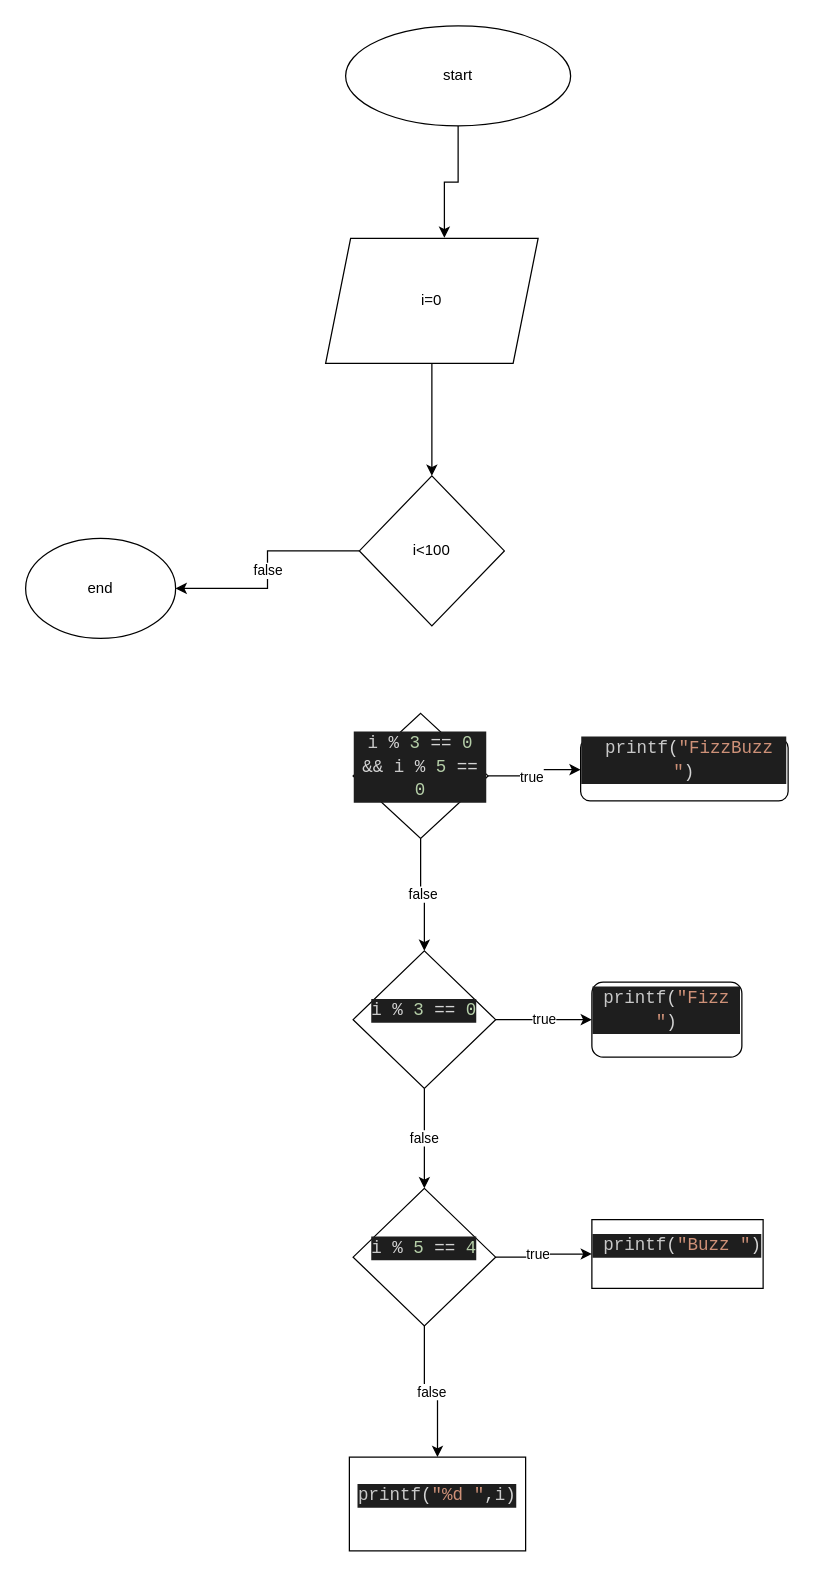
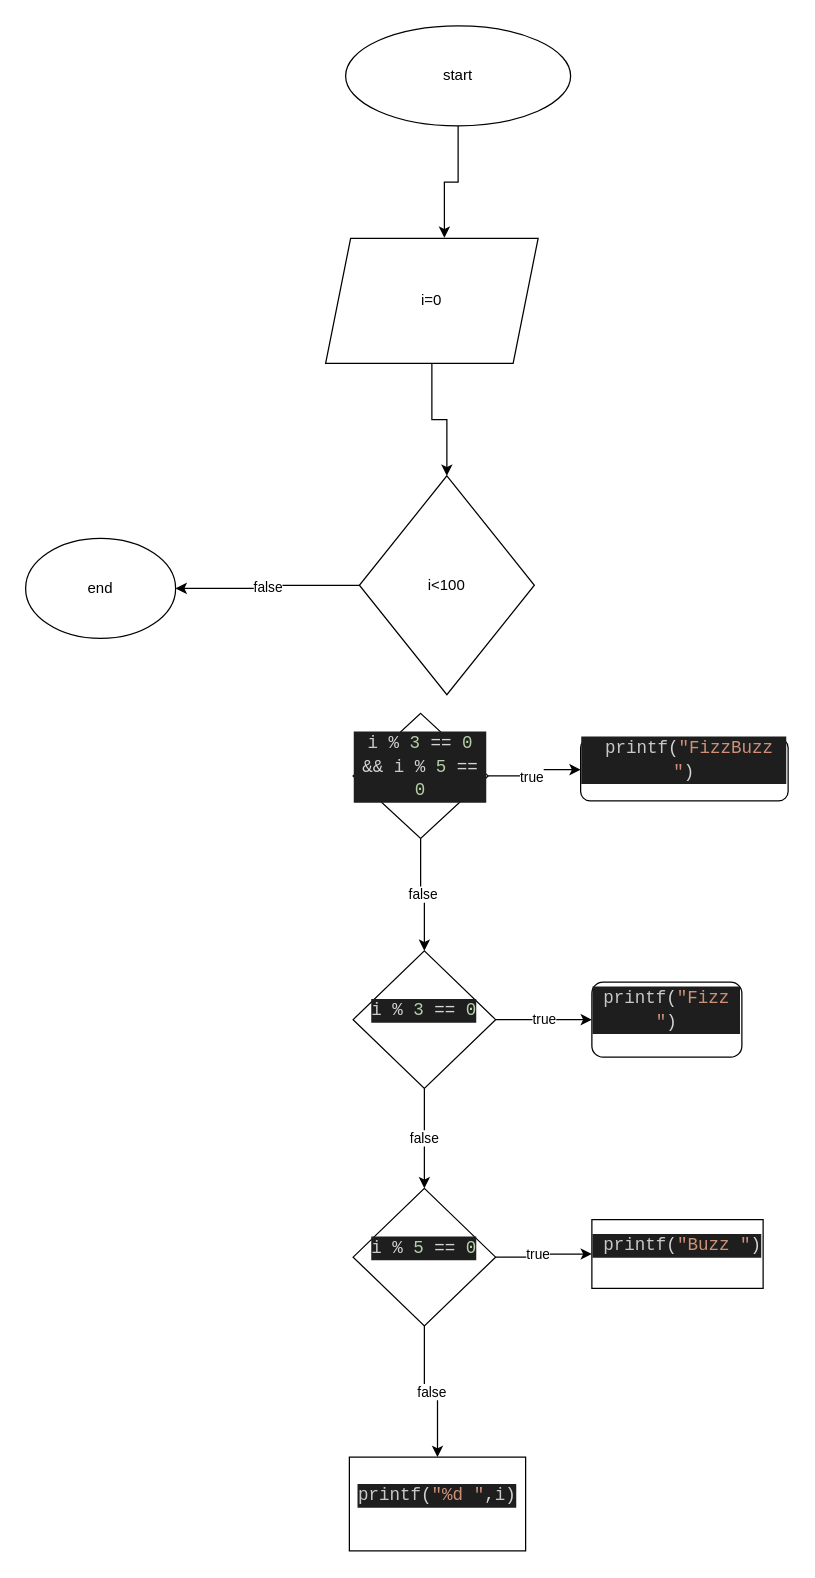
(432, 551) -> (447, 585)
(424, 1257) -> (424, 1257)
